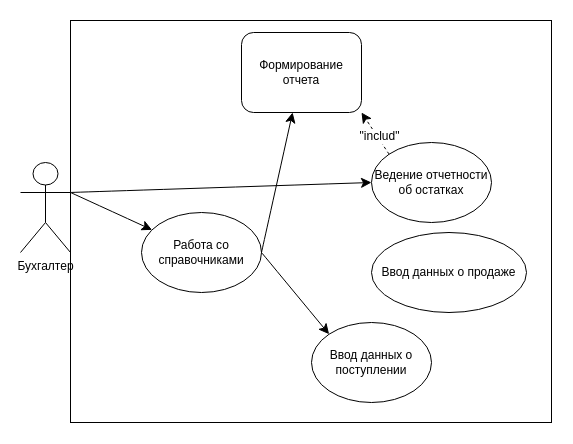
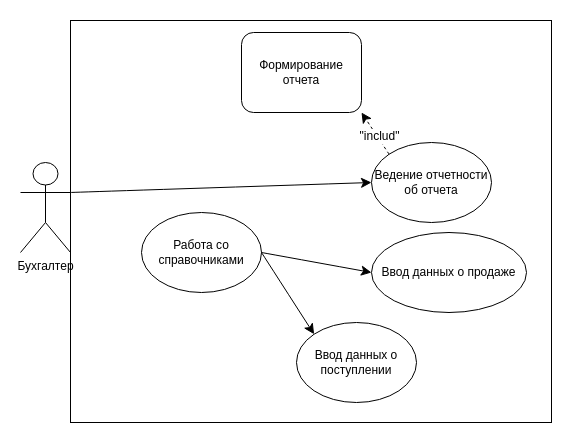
(432, 183) -> (432, 183)
(277, 184) -> (314, 262)
(109, 210) -> none
(372, 363) -> (357, 363)
